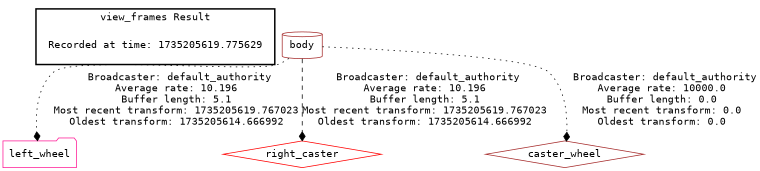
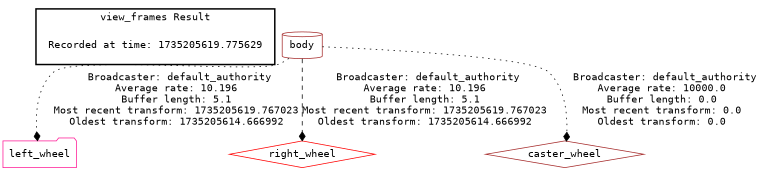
(302, 154) -> (302, 154)
